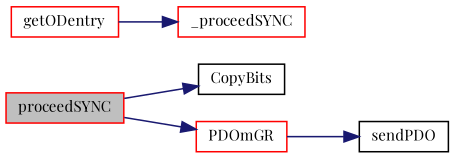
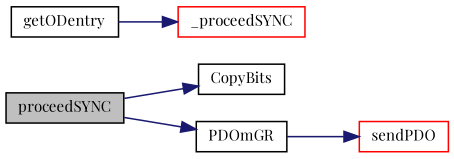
(65, 22) -> (65, 22)
(65, 108) -> (65, 108)
(242, 137) -> (242, 137)
(404, 137) -> (404, 137)
